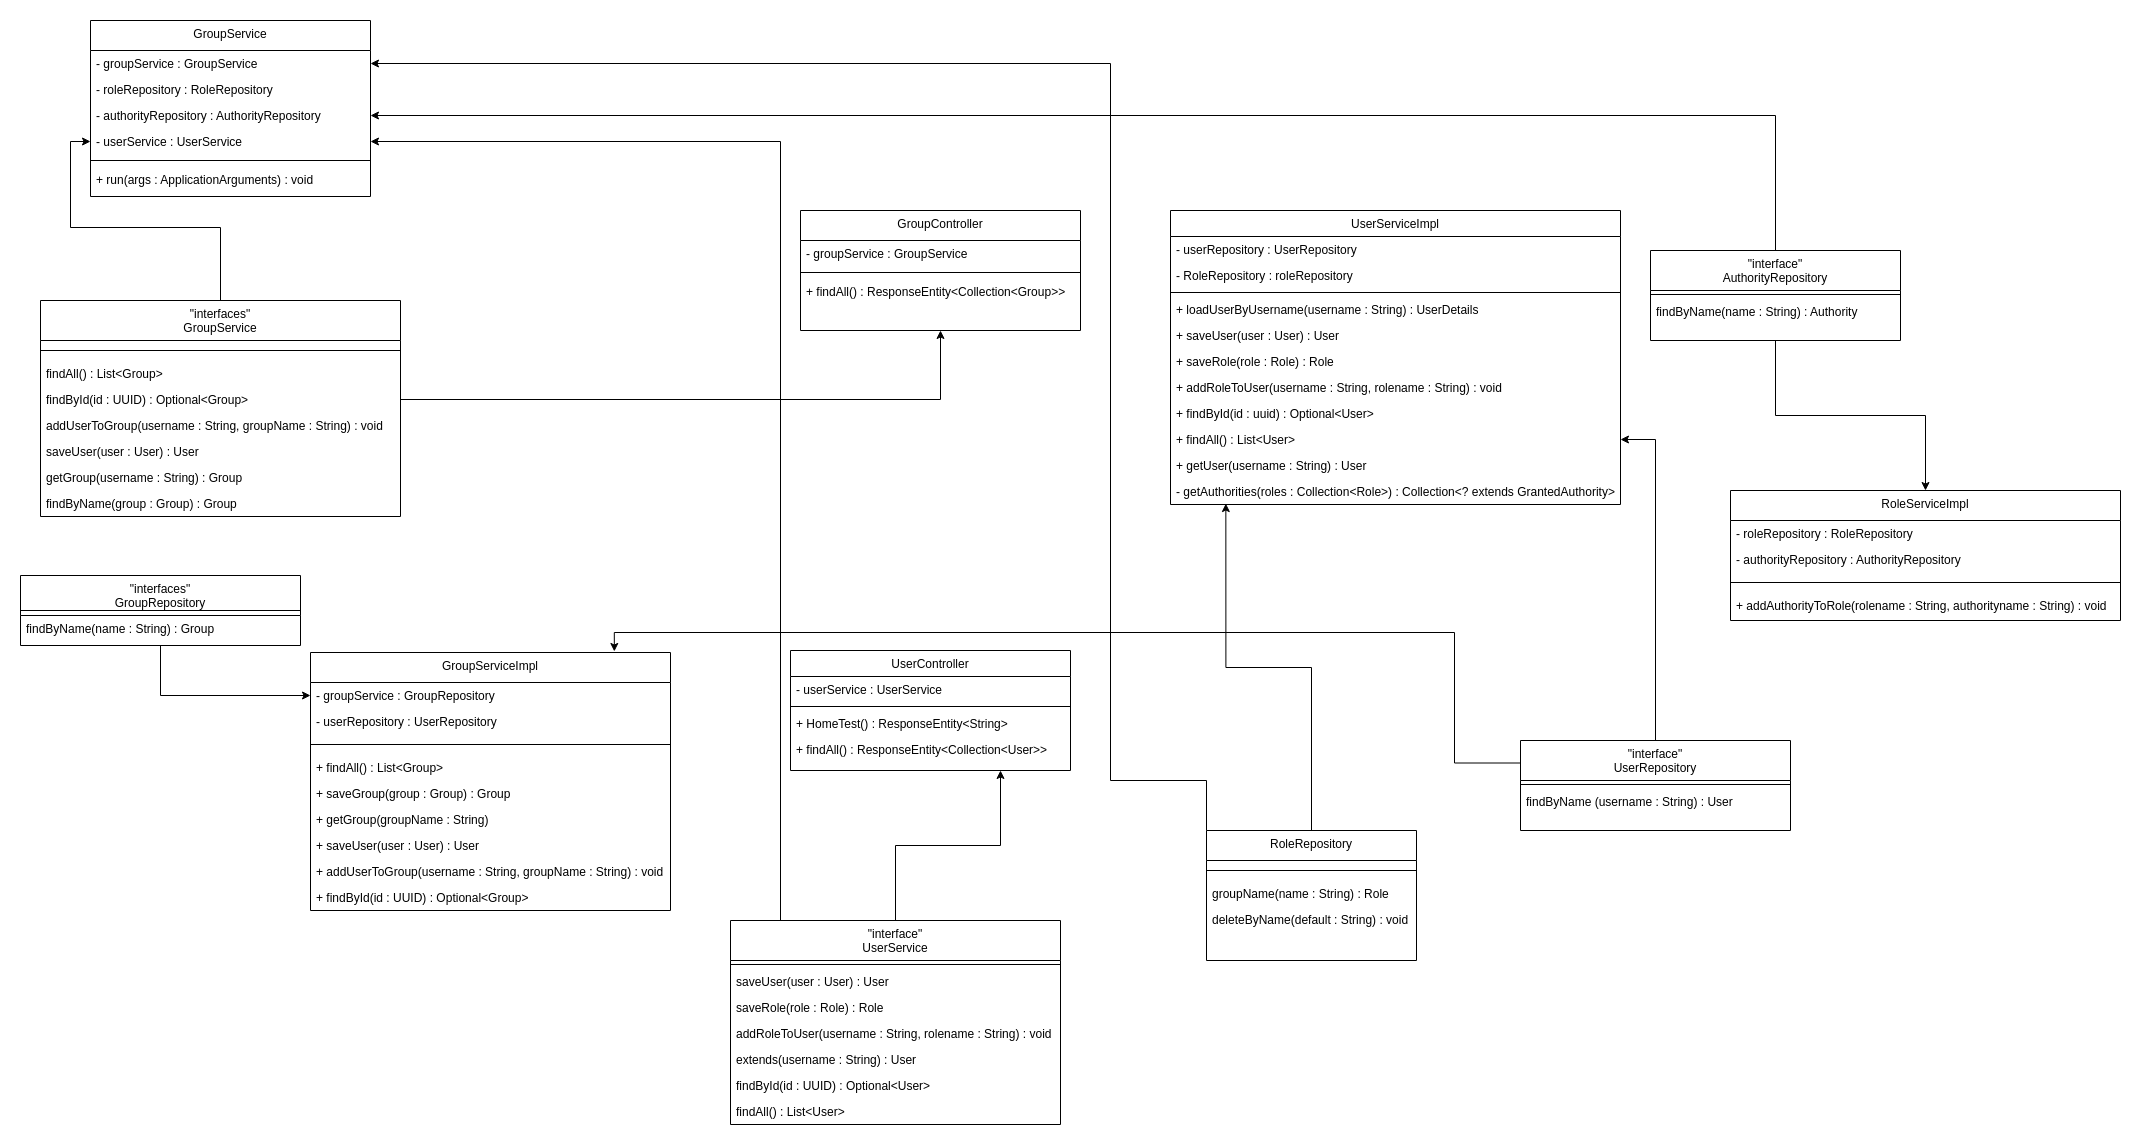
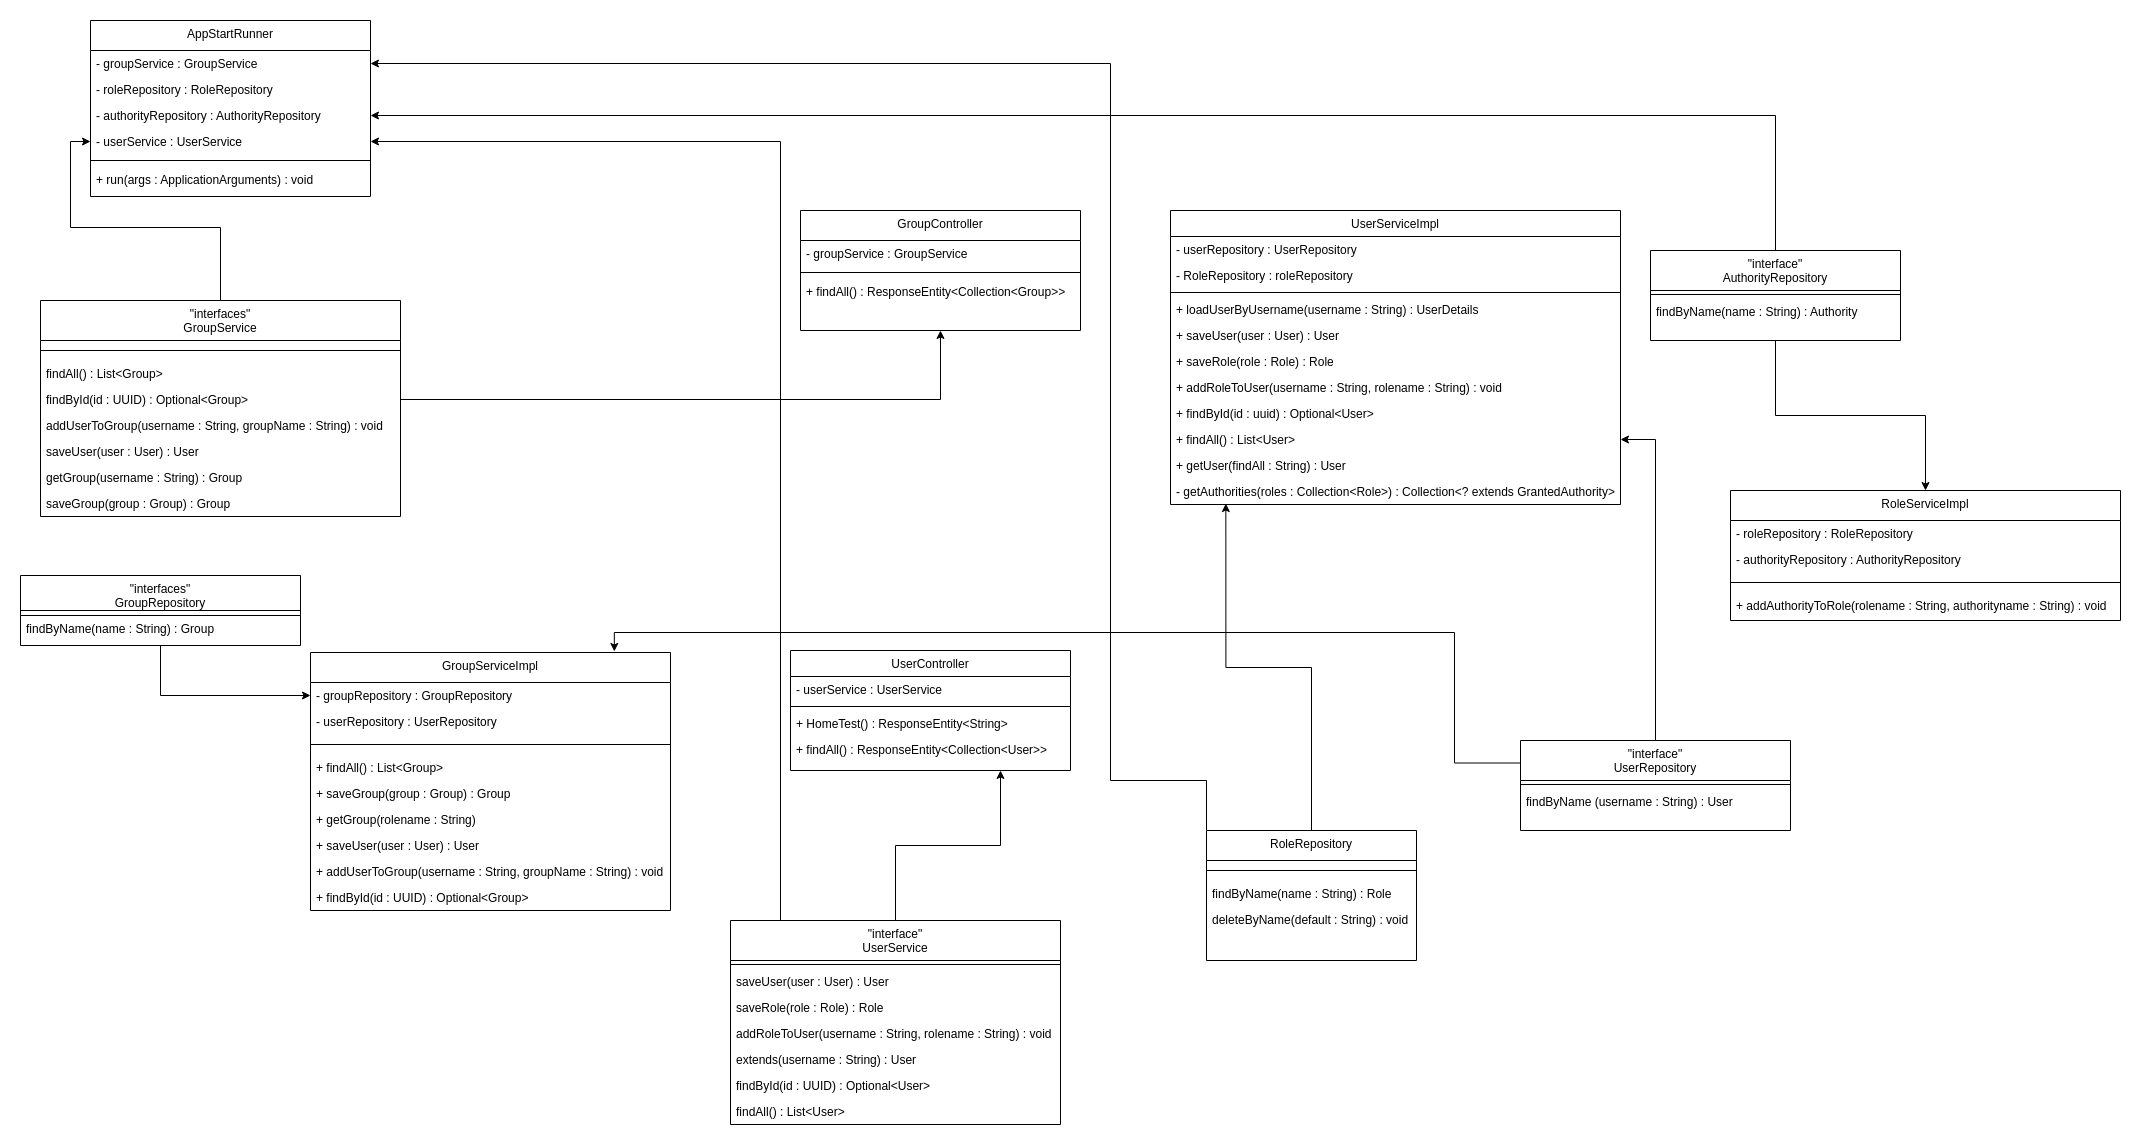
(230, 34) -> (230, 34)
(1281, 466) -> (1273, 466)
(146, 504) -> (144, 504)
(414, 696) -> (424, 696)
(409, 820) -> (404, 820)
(1304, 894) -> (1305, 894)
